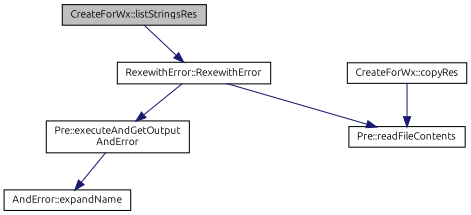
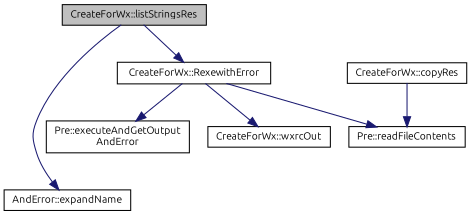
(194, 73) -> (194, 73)
none -> (269, 137)
(94, 167) -> (52, 93)
